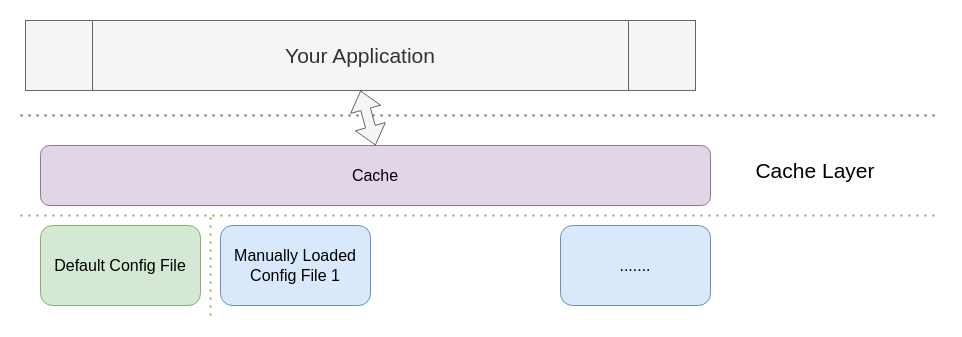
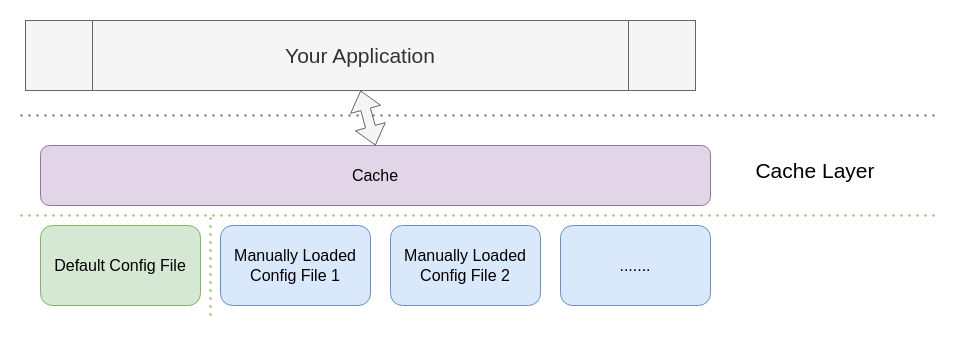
none -> (466, 266)
